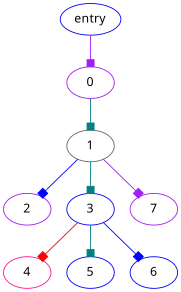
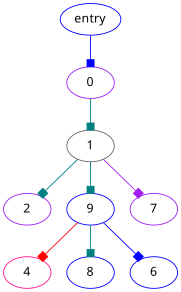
(91, 47) -> (91, 47)
(62, 174) -> (62, 174)
(91, 209) -> (91, 209)
(91, 273) -> (91, 273)
